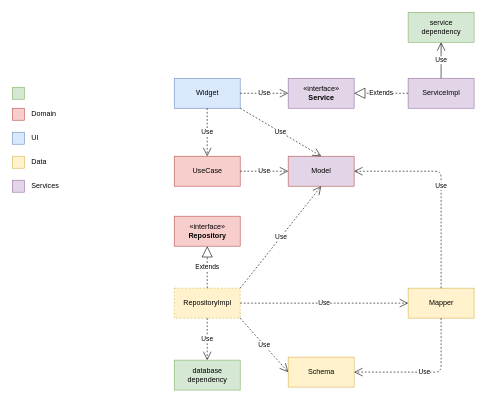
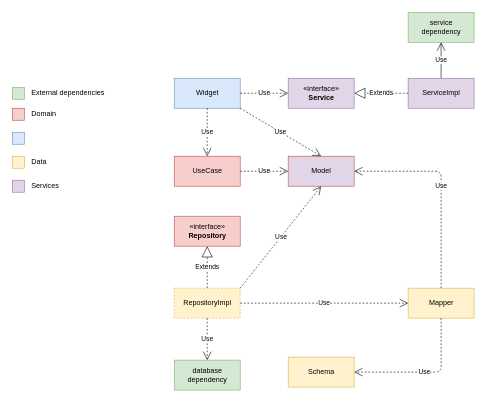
none -> (72, 93)
(39, 138) -> none
(264, 345) -> none
